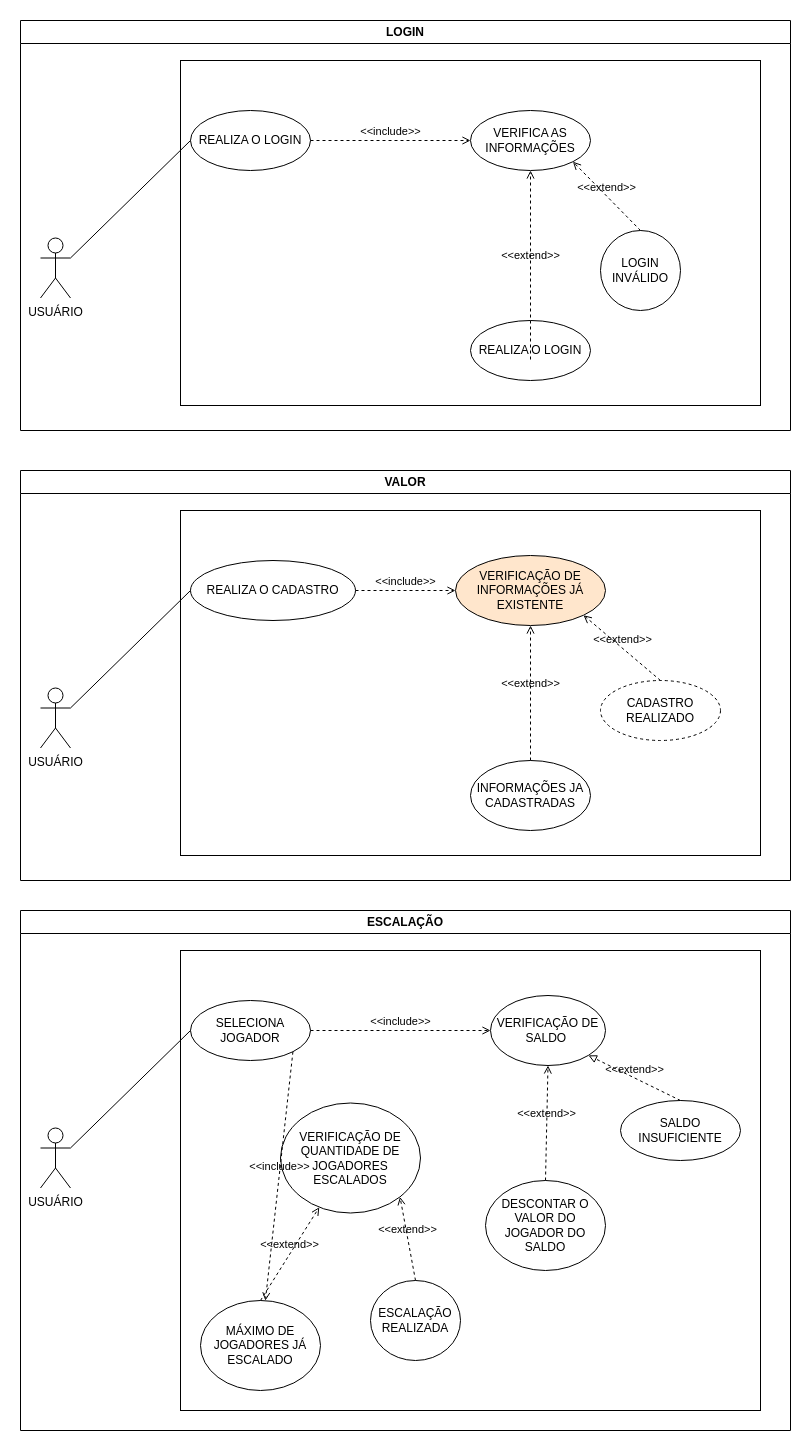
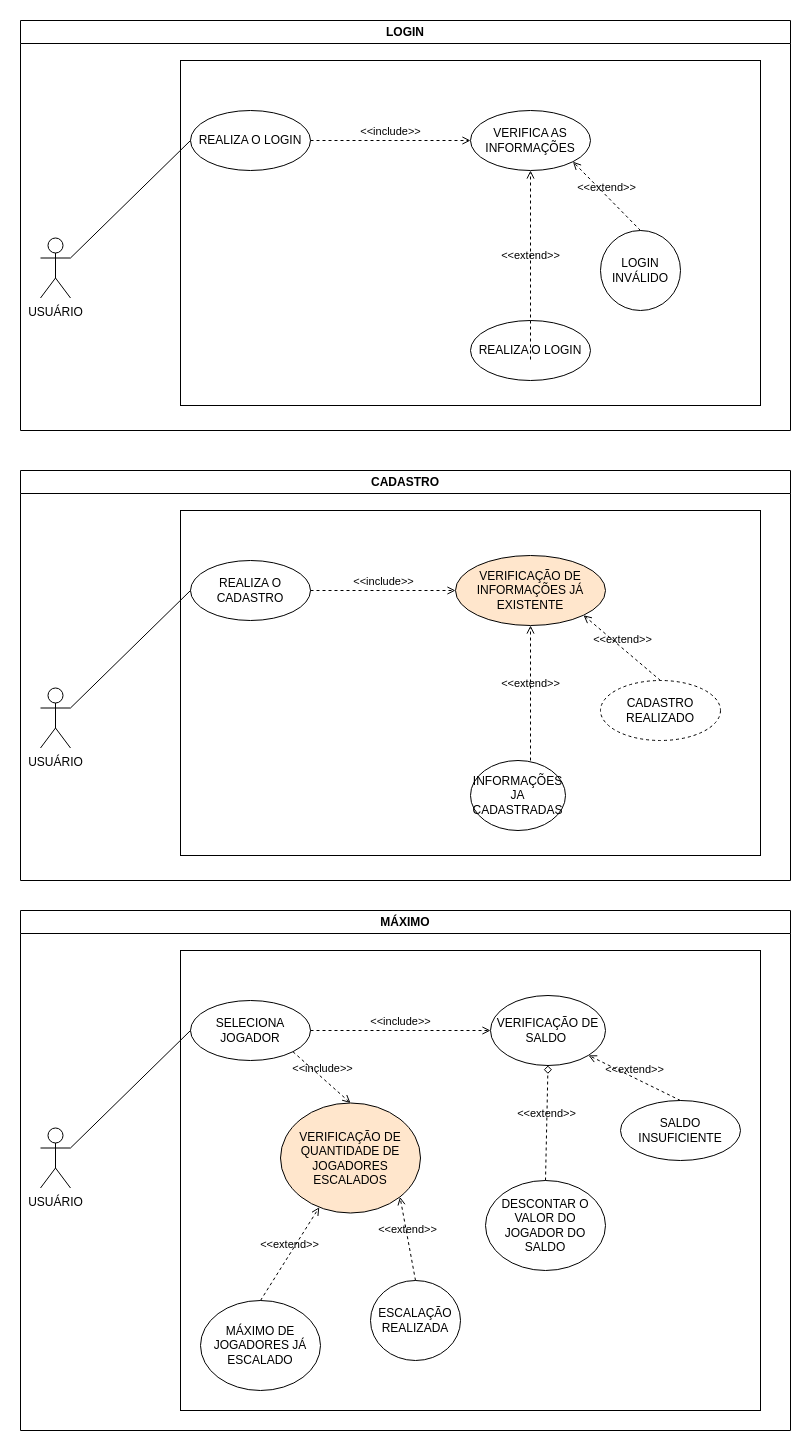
(406, 483) -> (406, 483)
(273, 591) -> (251, 591)
(531, 796) -> (518, 796)
(406, 923) -> (406, 923)
(597, 1059) -> (594, 1058)
(548, 1071) -> (548, 1074)
(351, 1158) -> (351, 1158)
(280, 1168) -> (321, 1077)
